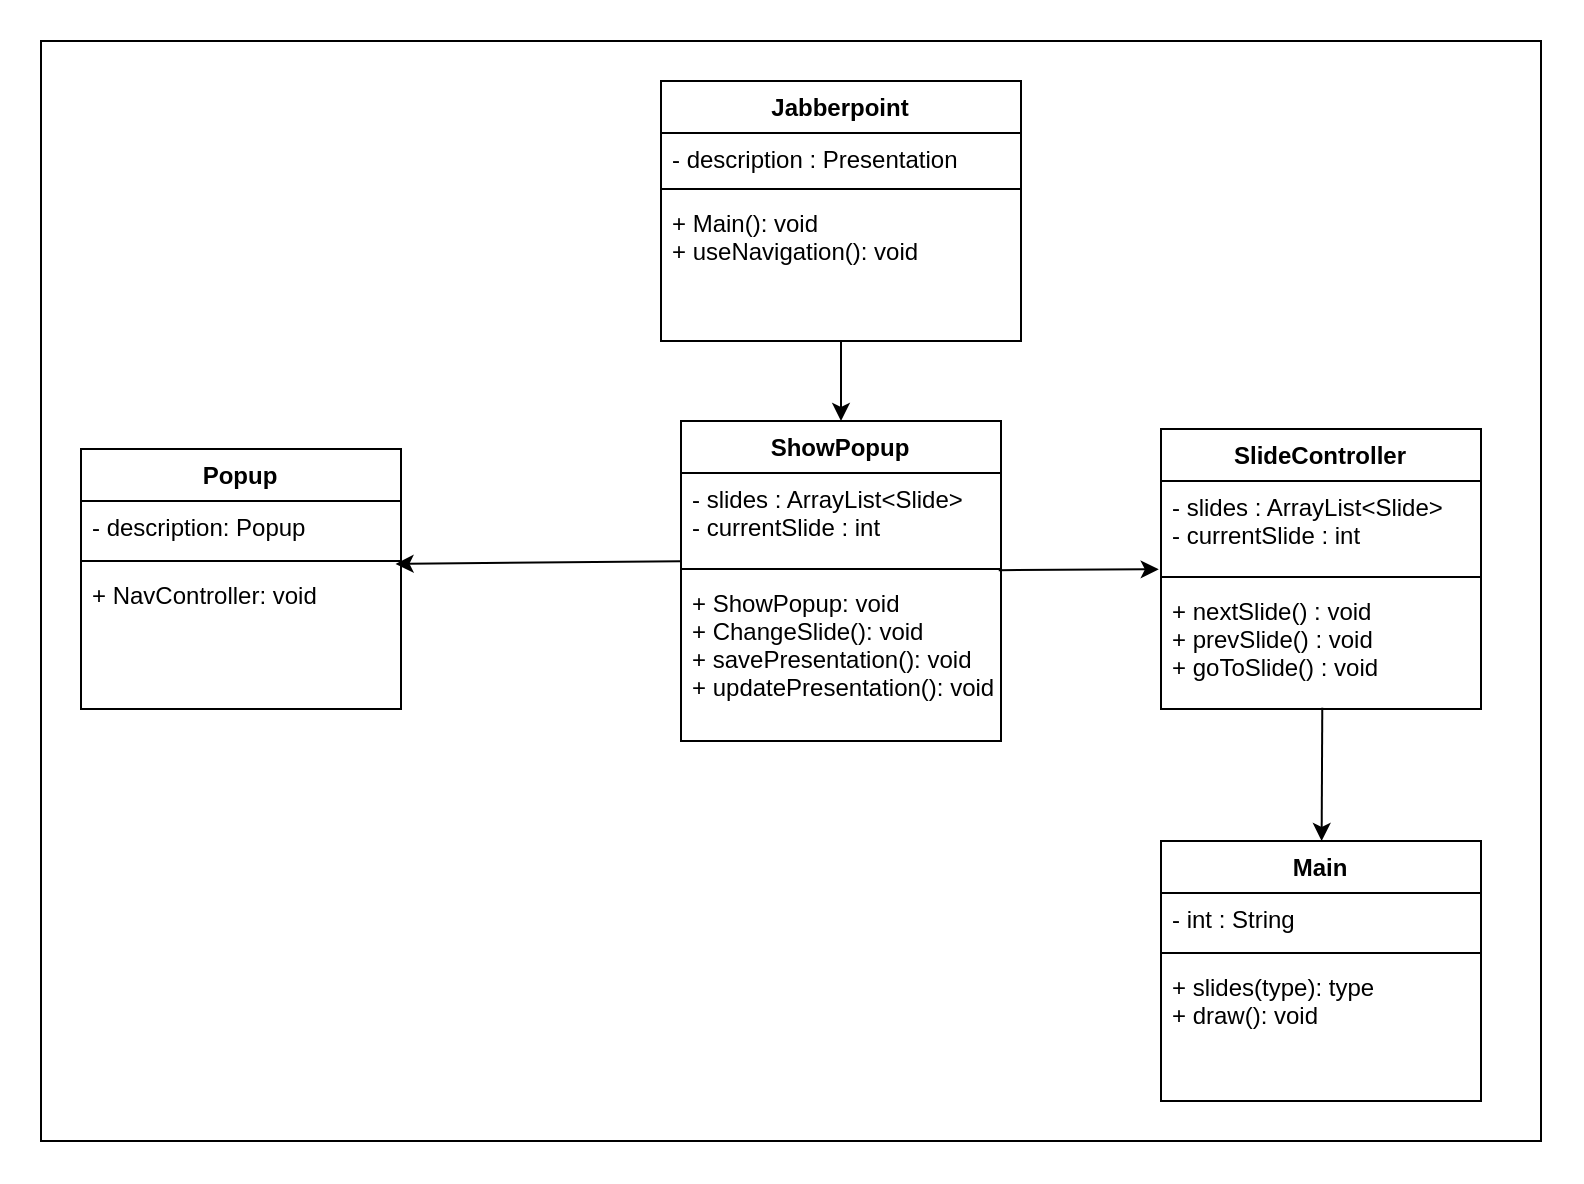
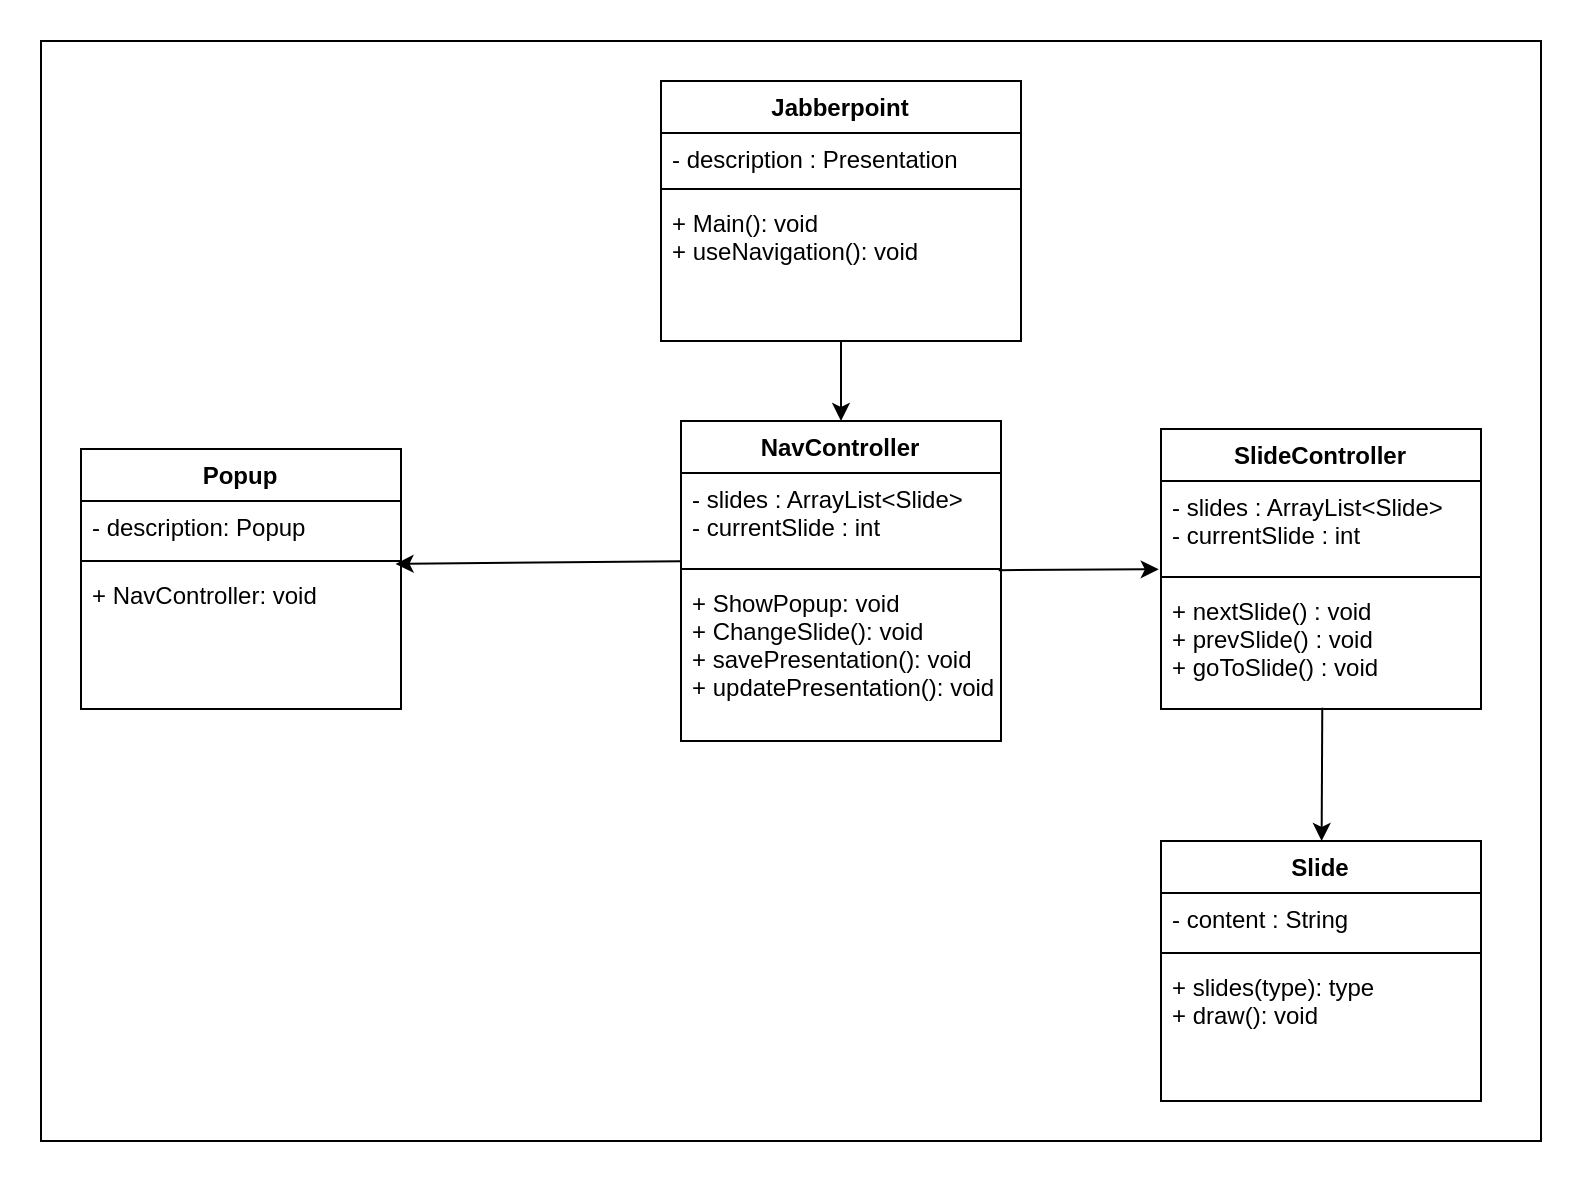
(840, 448) -> (840, 448)
(1320, 868) -> (1320, 868)
(1247, 920) -> (1277, 920)
